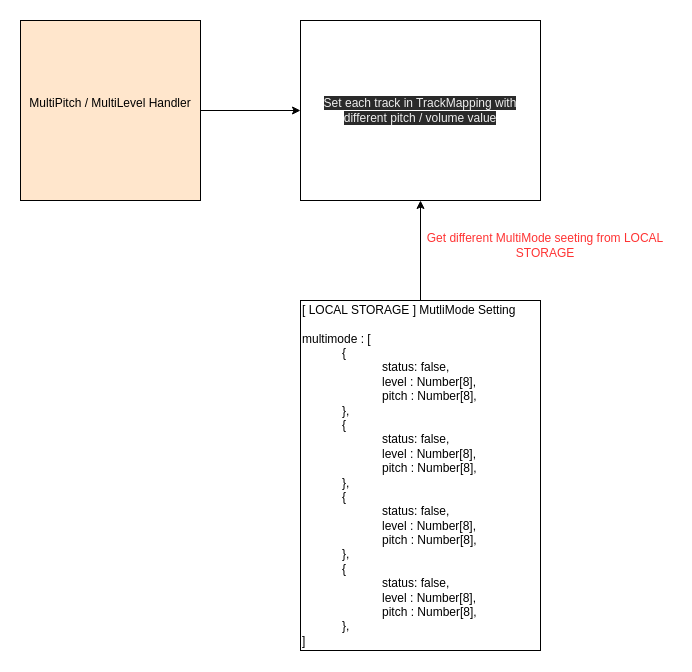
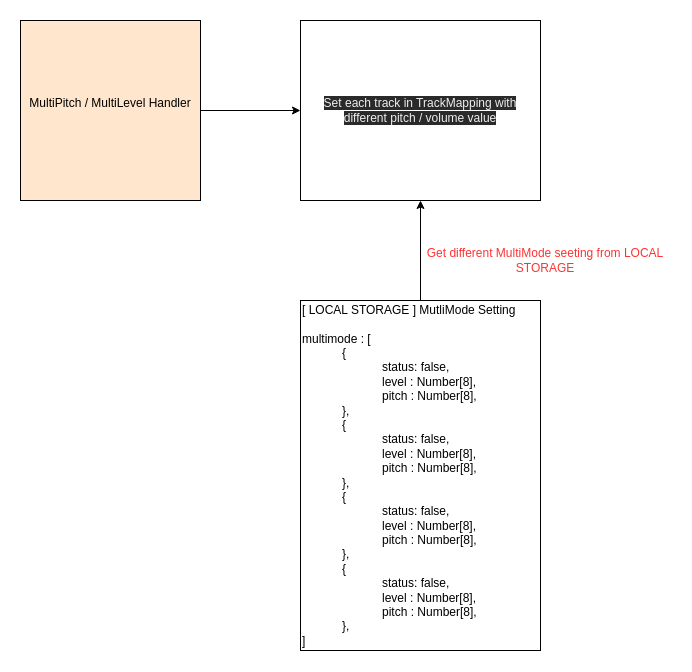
(546, 246) -> (546, 261)
